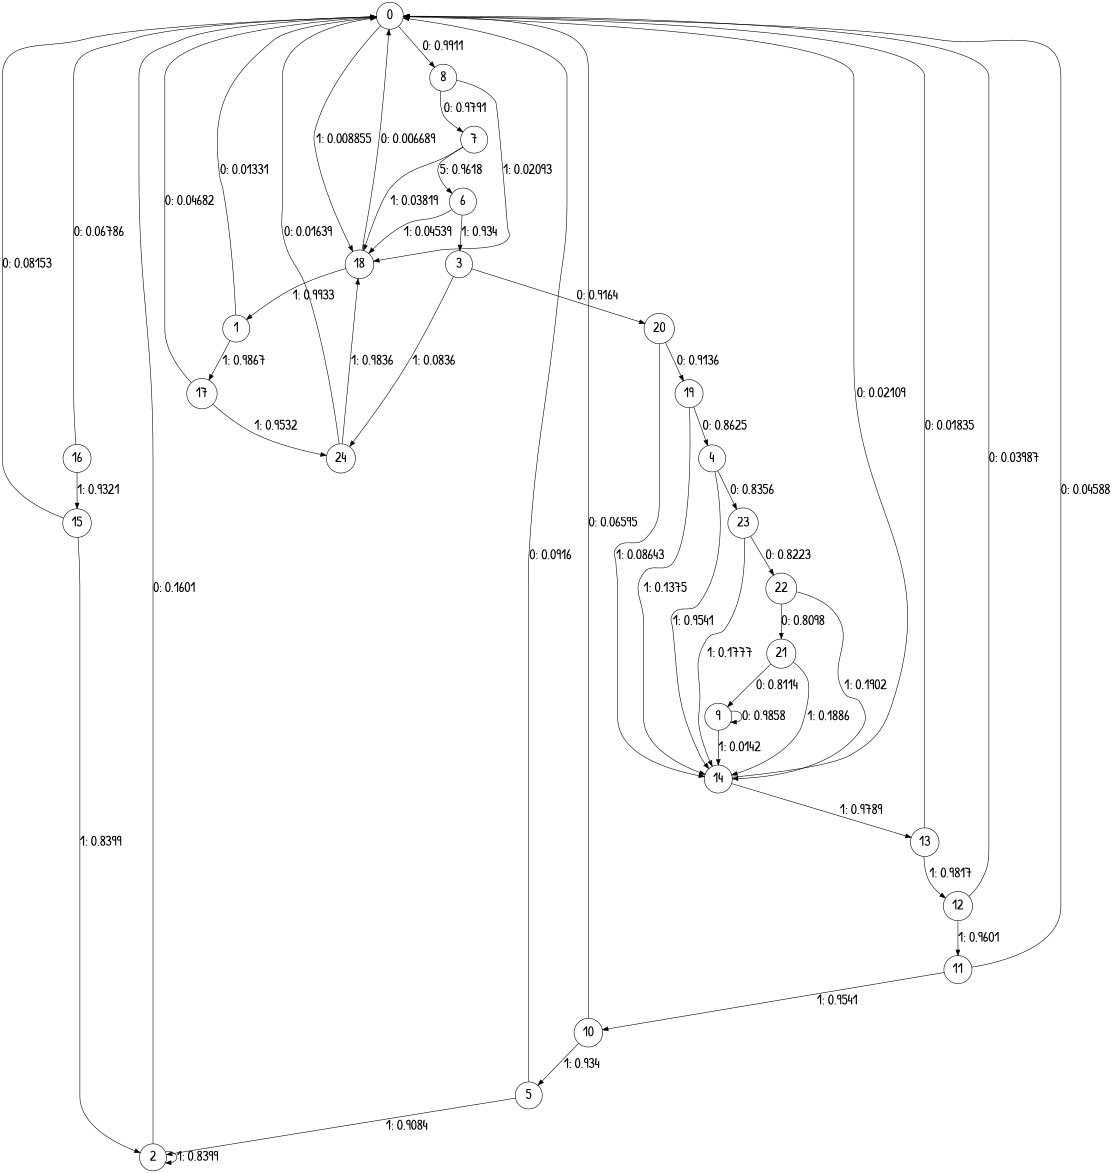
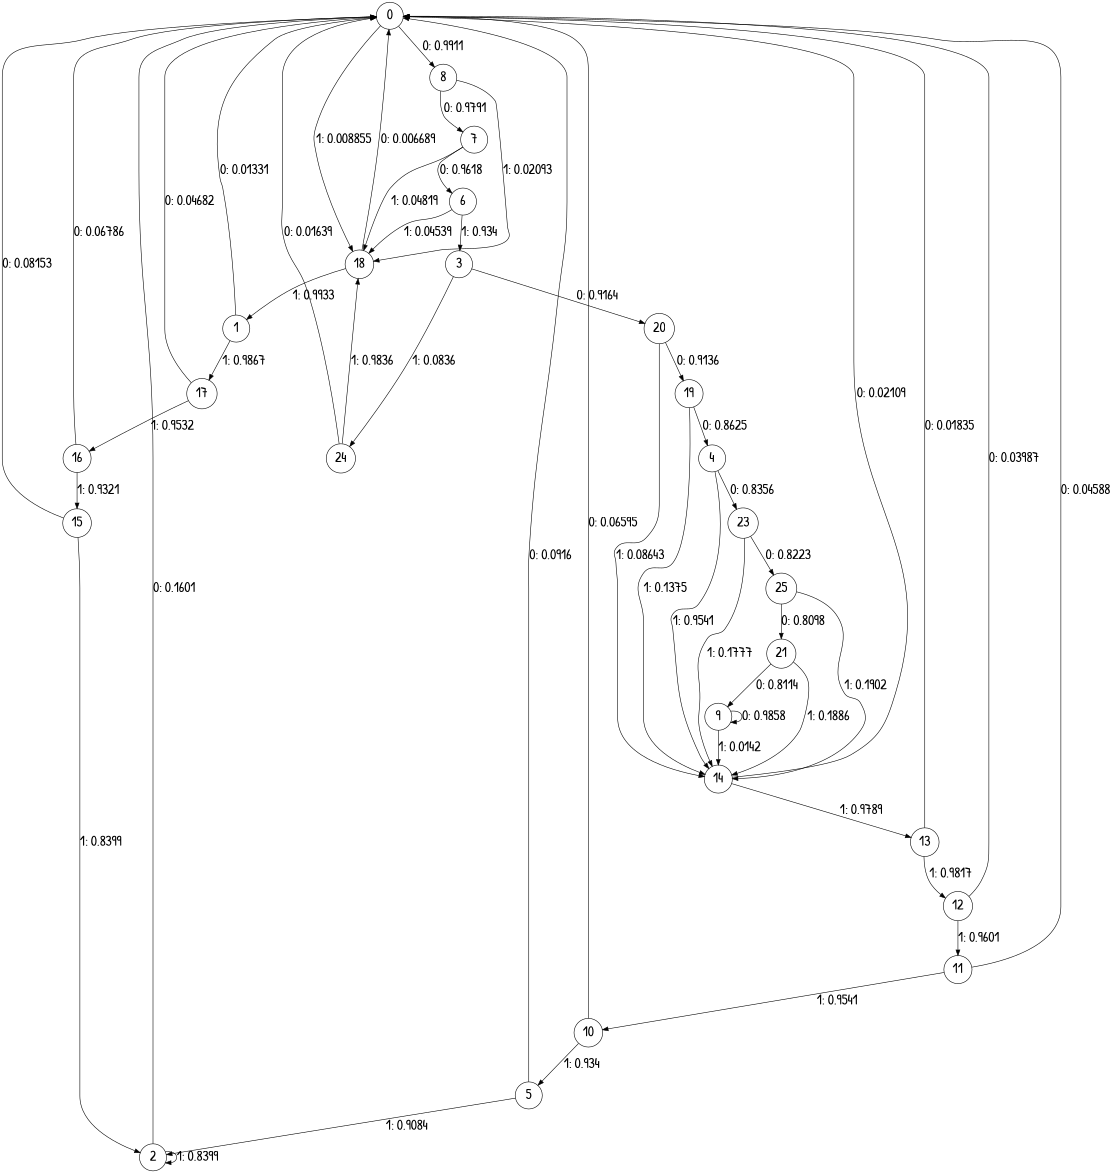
(465, 171) -> (465, 171)
(417, 202) -> (417, 202)
(263, 437) -> (141, 424)
(781, 589) -> (781, 589)
